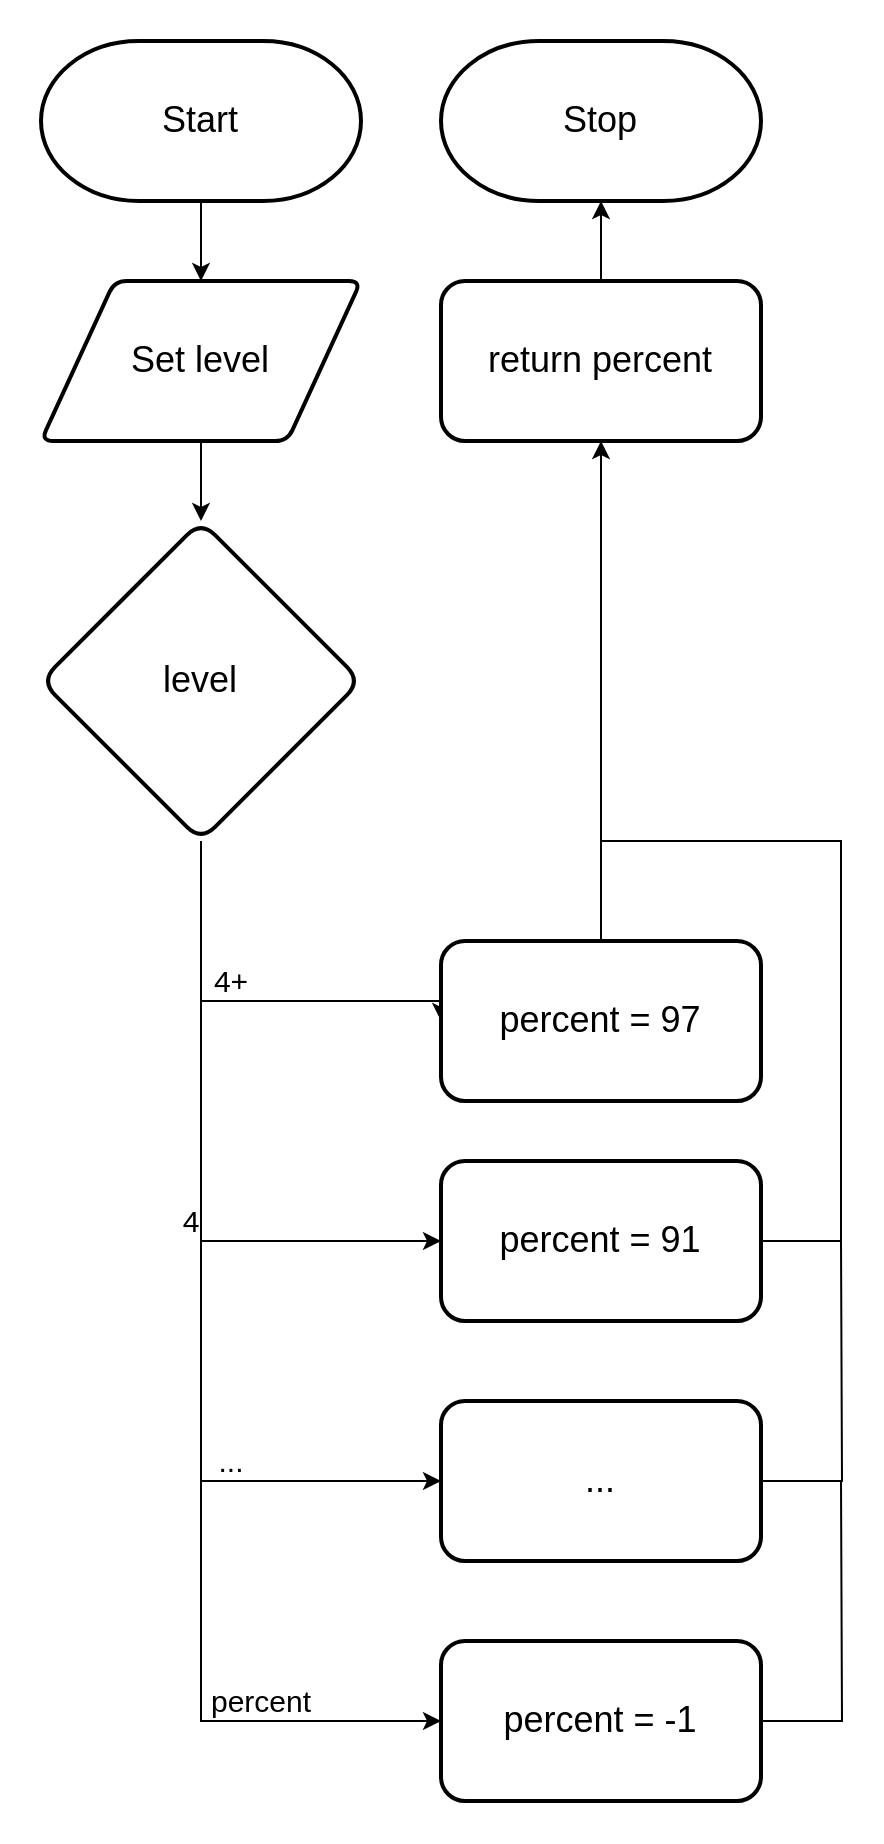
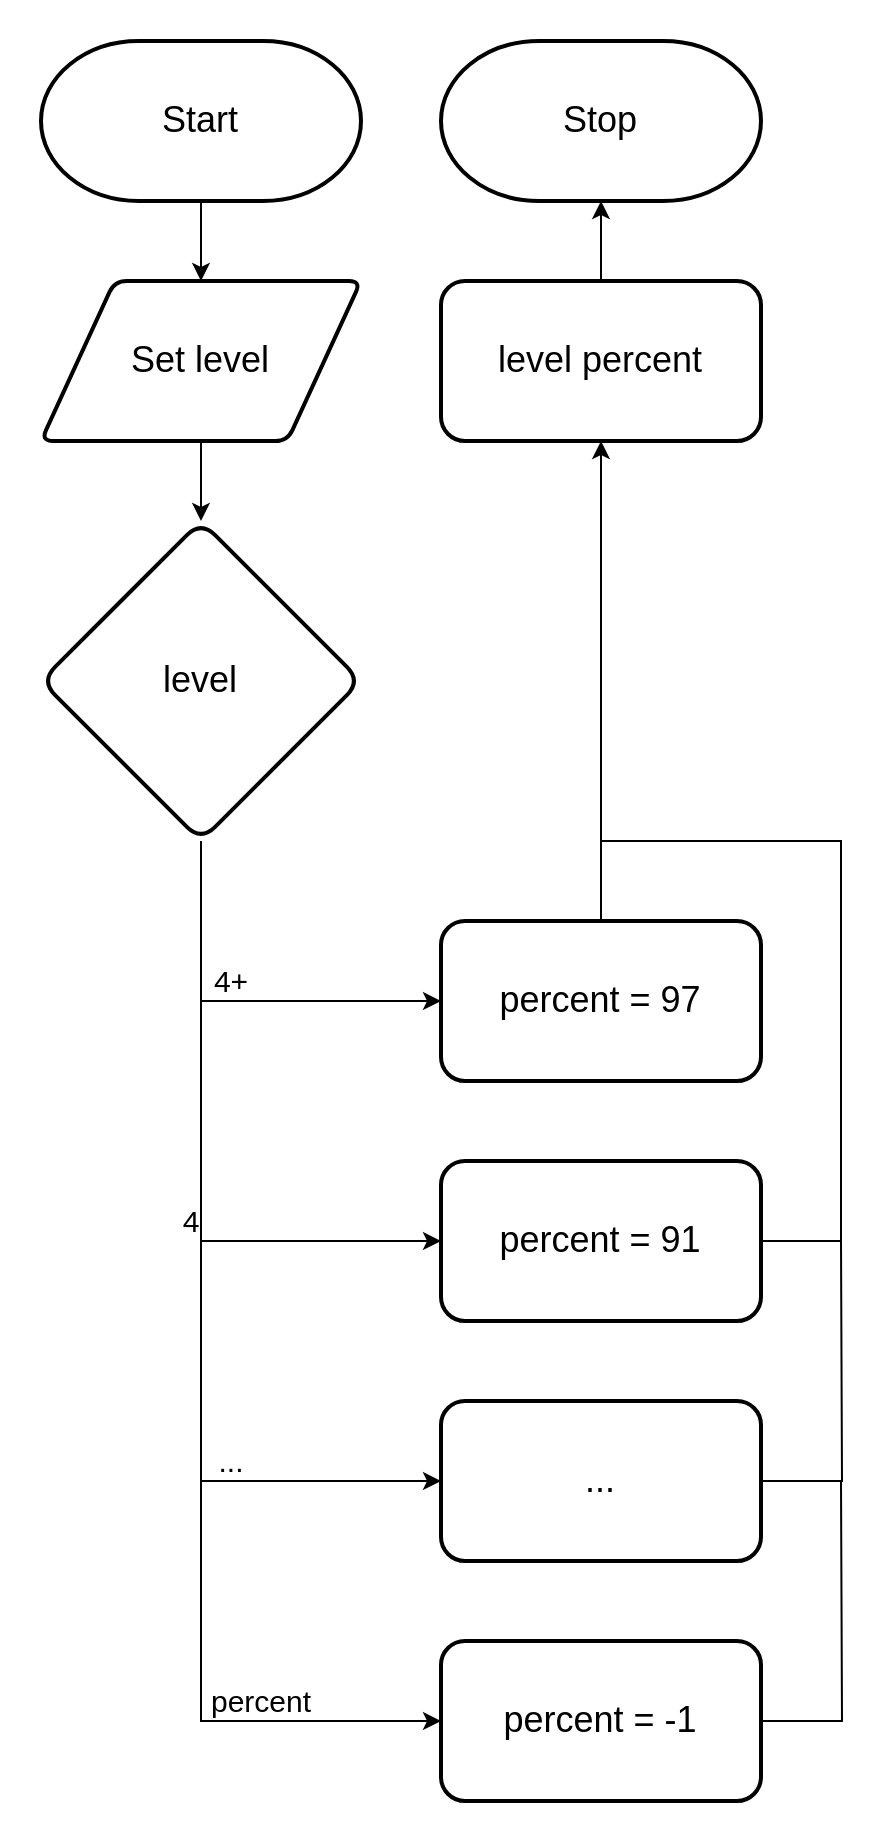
(601, 361) -> (601, 361)
(601, 1021) -> (601, 1001)
